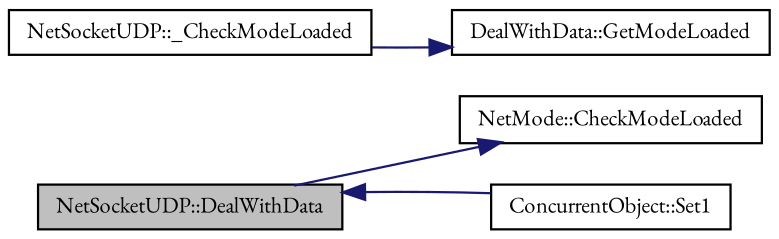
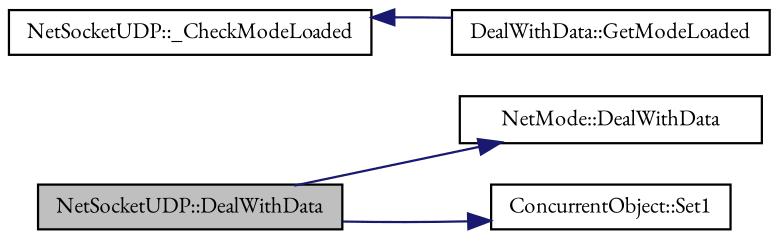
(400, 48) -> (423, 17)
(611, 120) -> (611, 120)
(428, 192) -> (405, 222)
